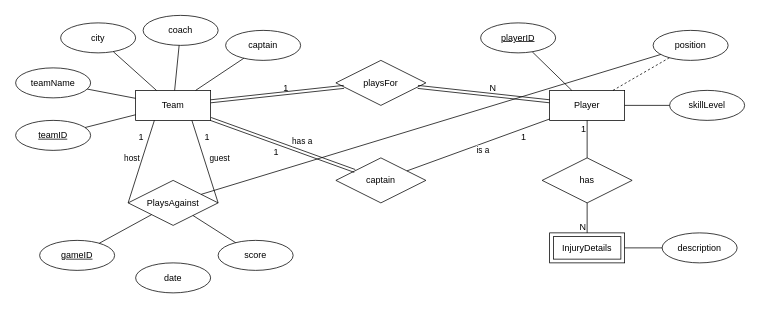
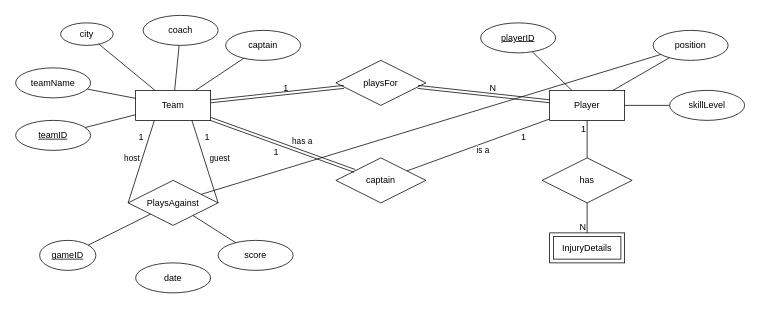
(98, 38) -> (87, 34)
(641, 74) -> (641, 74)
(643, 248) -> none
(699, 248) -> none
(77, 255) -> (68, 255)
